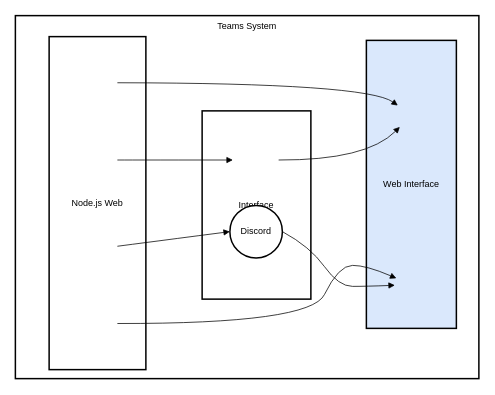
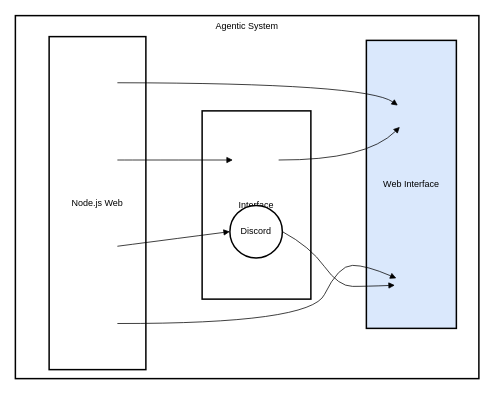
(247, 26) -> (247, 26)
